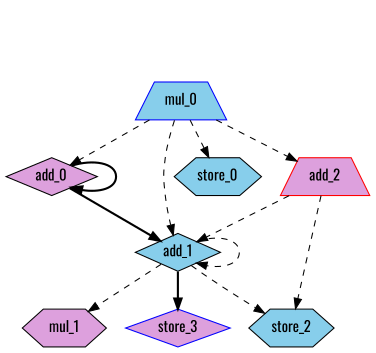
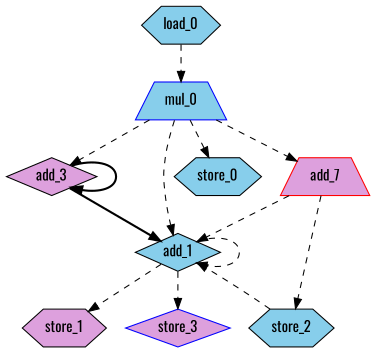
none -> (181, 25)
(52, 177) -> (52, 177)
(325, 177) -> (325, 177)
(178, 285) -> (178, 285)
(223, 287) -> (238, 288)
(64, 328) -> (64, 328)
